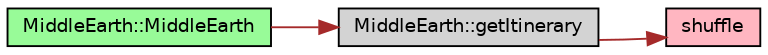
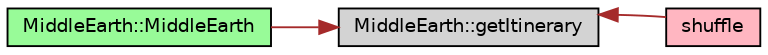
(623, 40) -> (642, 16)
